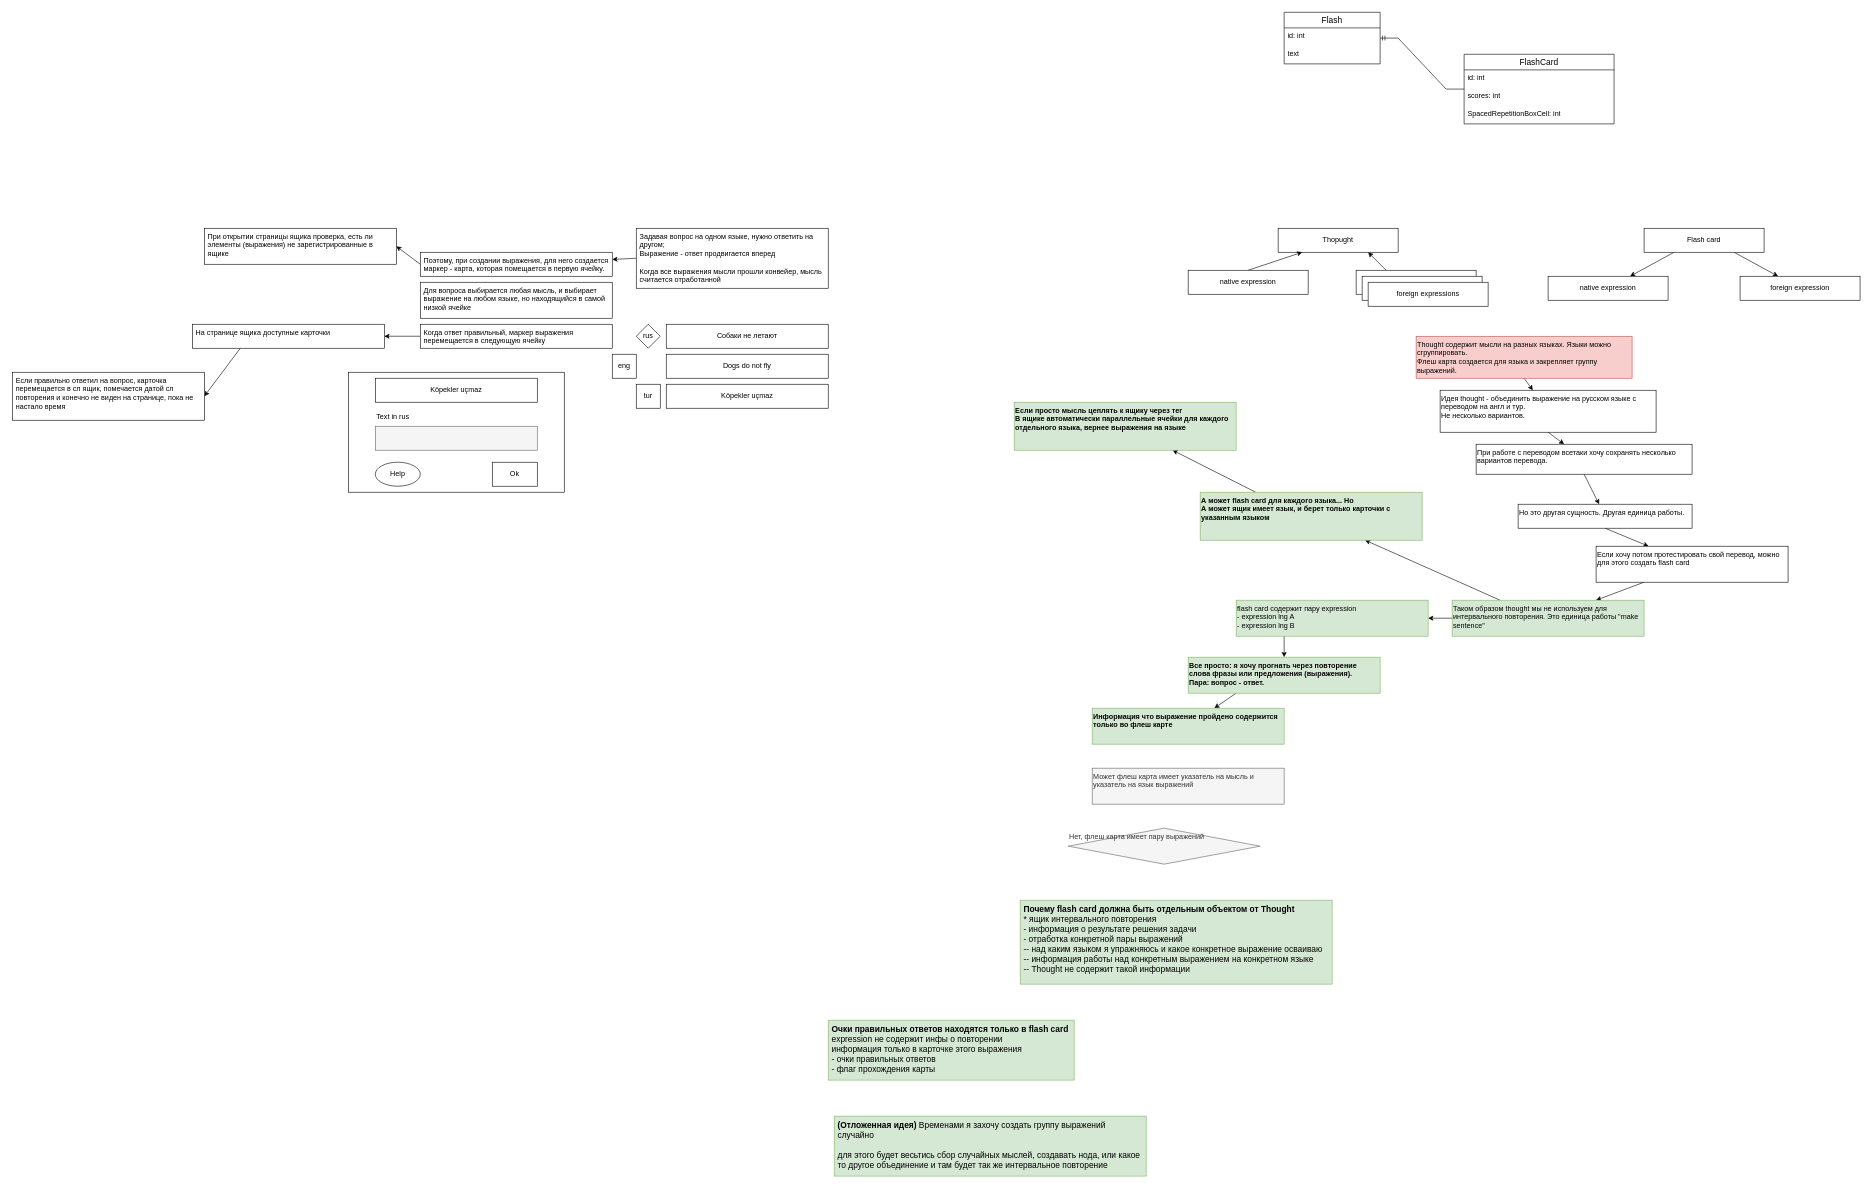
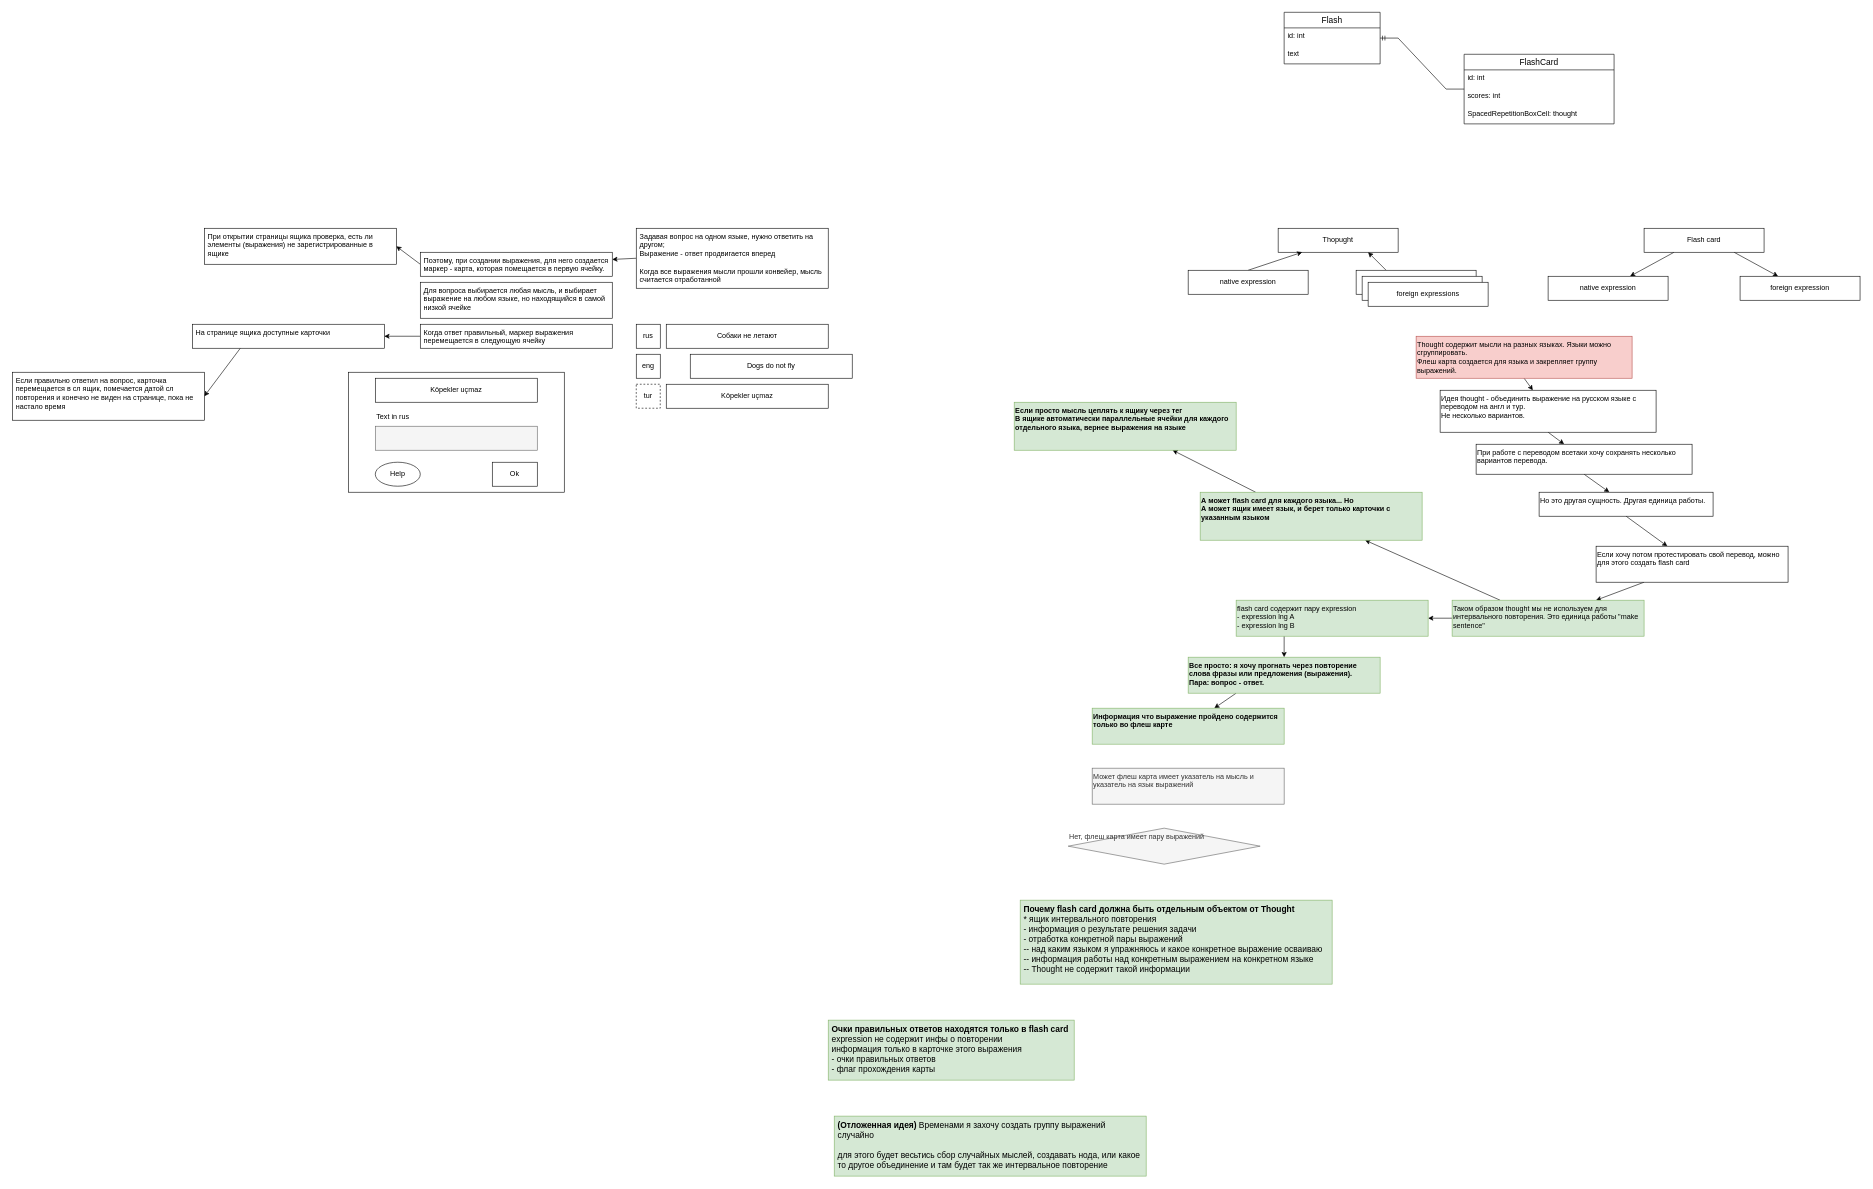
(1518, 114) -> (1527, 114)
(648, 336) -> (648, 336)
(624, 366) -> (648, 366)
(747, 366) -> (771, 366)
(648, 396) -> (648, 396)
(1605, 516) -> (1626, 504)
